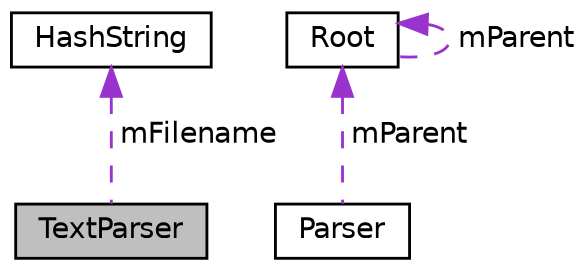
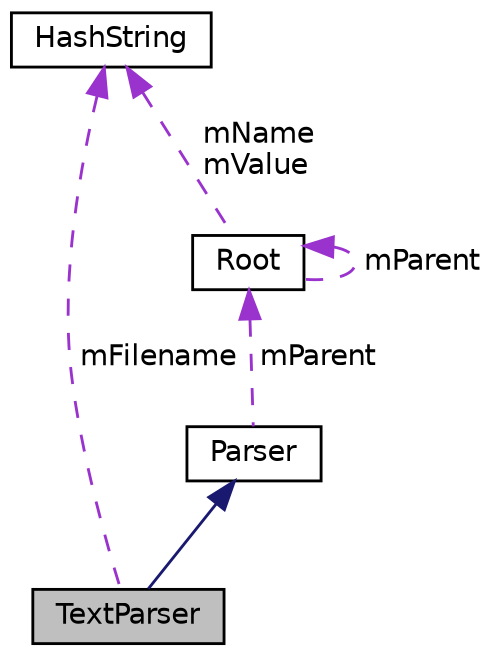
none -> (188, 164)
none -> (182, 546)
